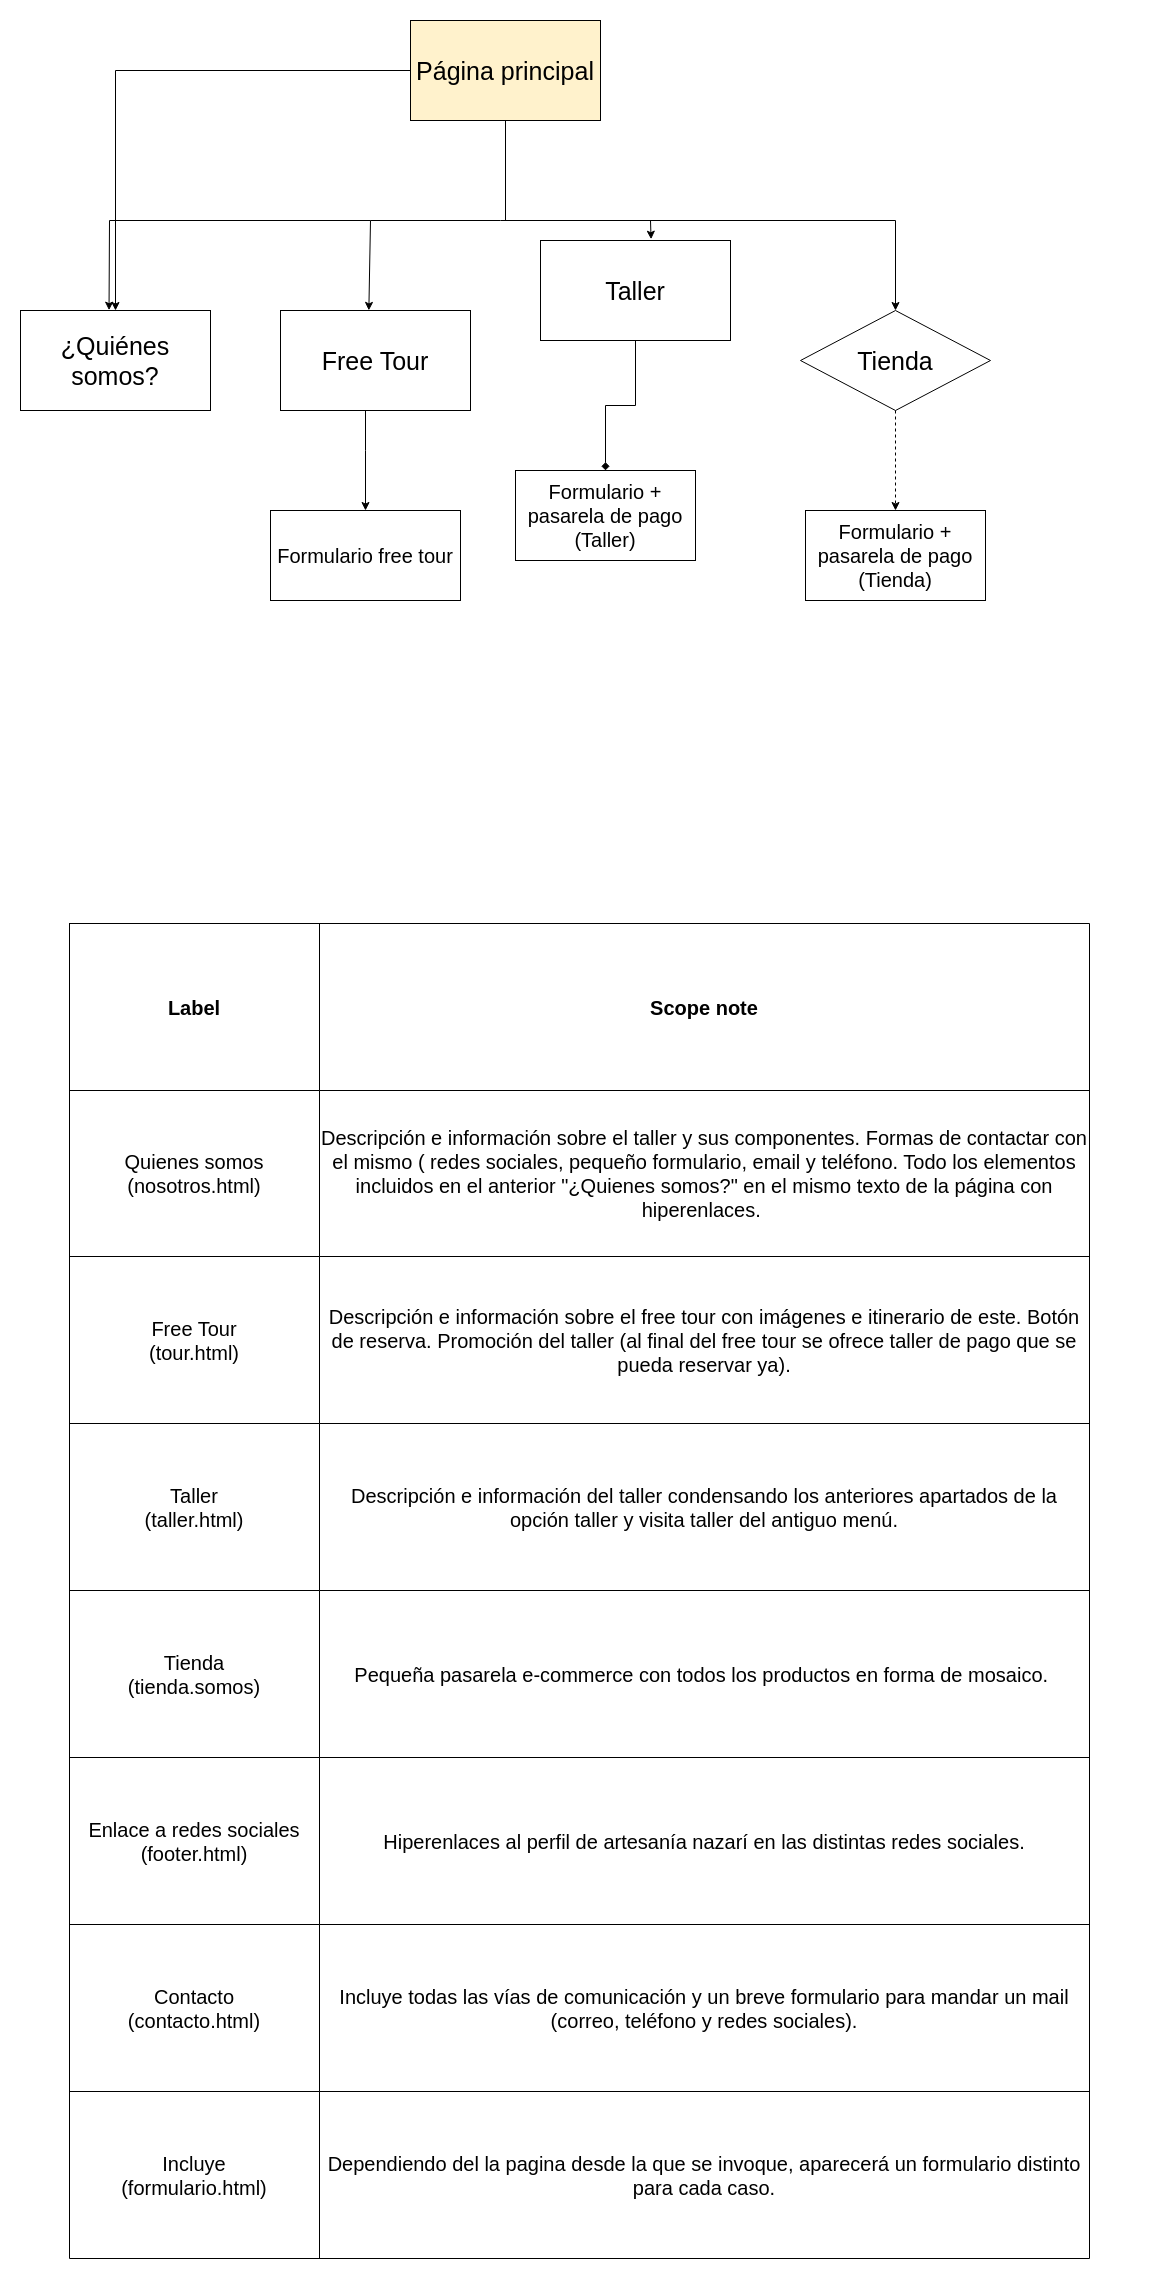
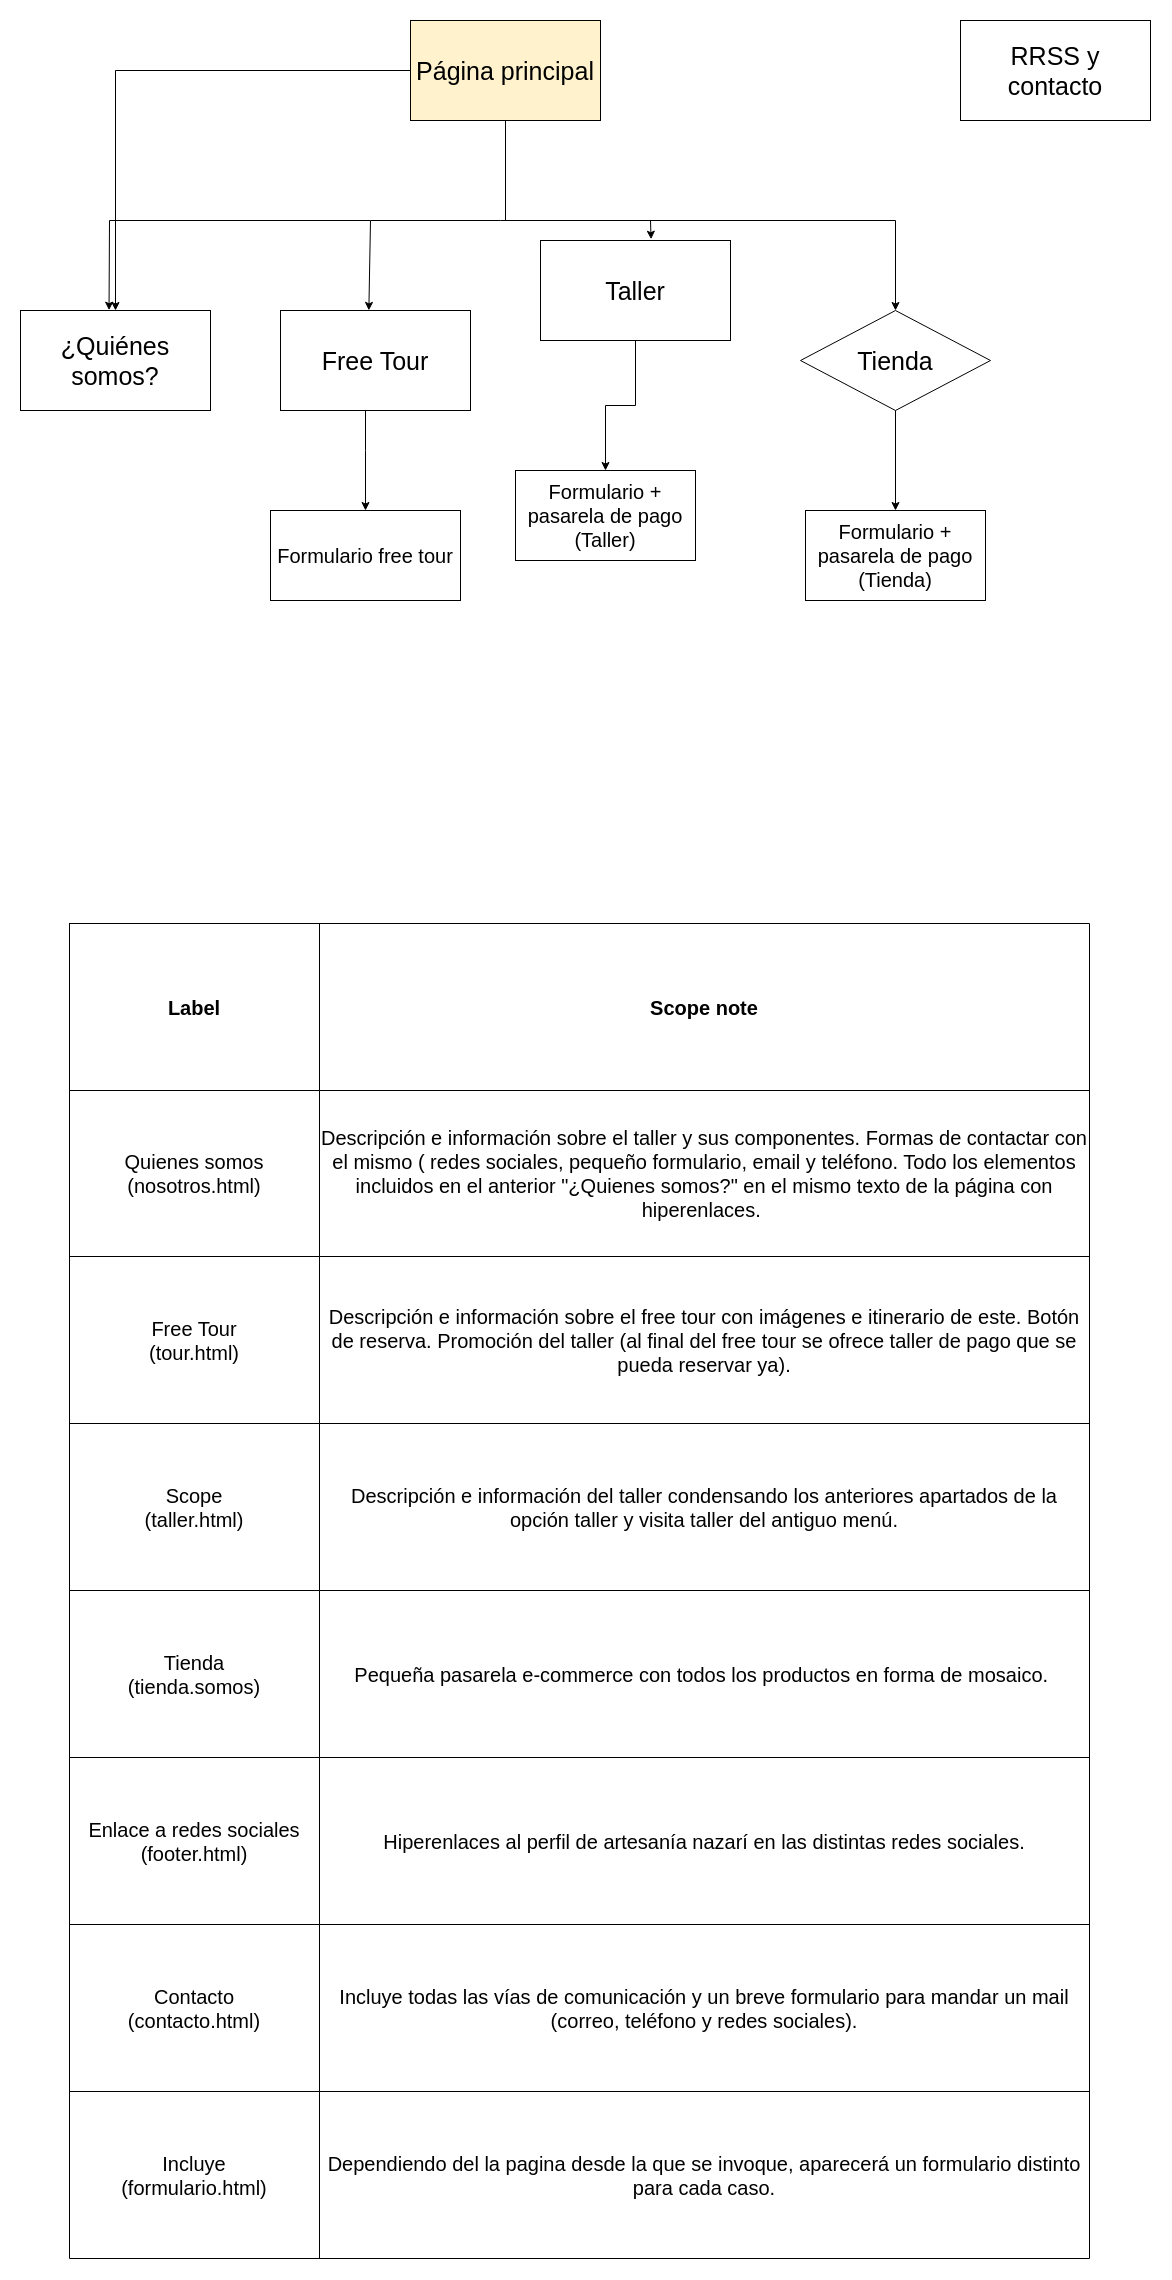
none -> (1056, 71)
(896, 457) -> (896, 457)
(606, 461) -> (606, 462)
(195, 1508) -> (195, 1508)
